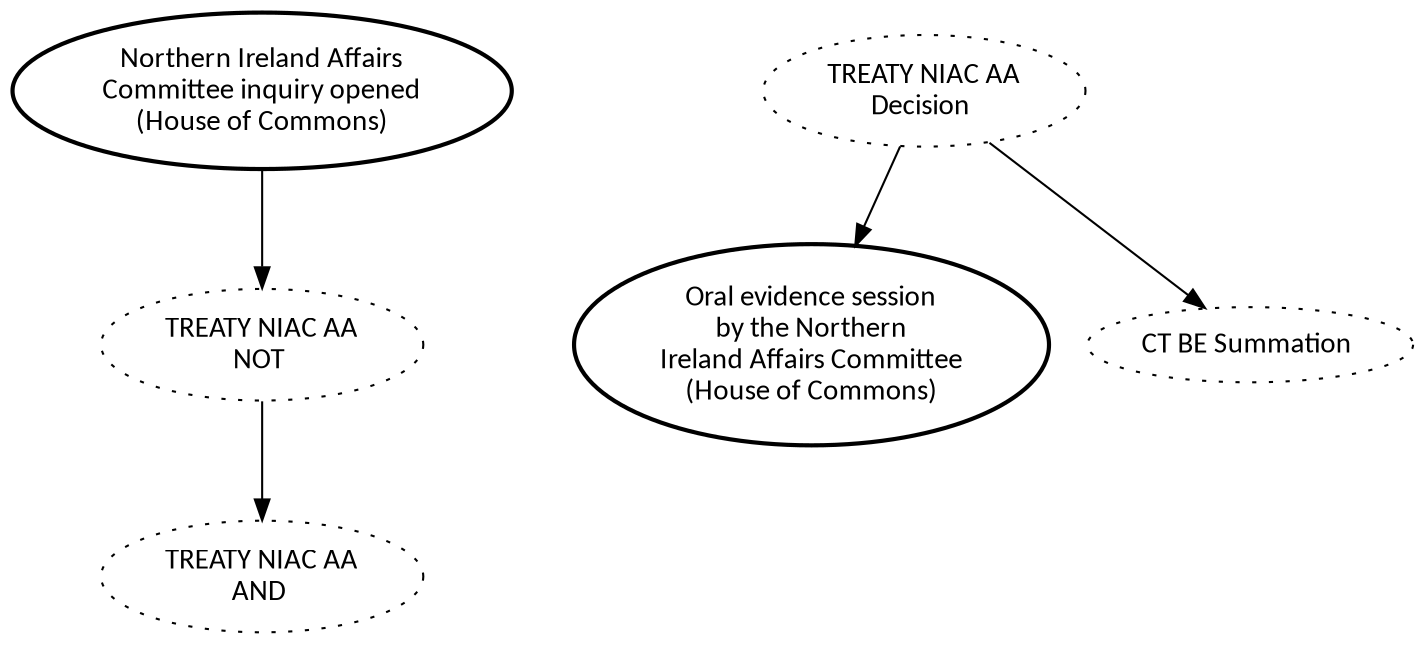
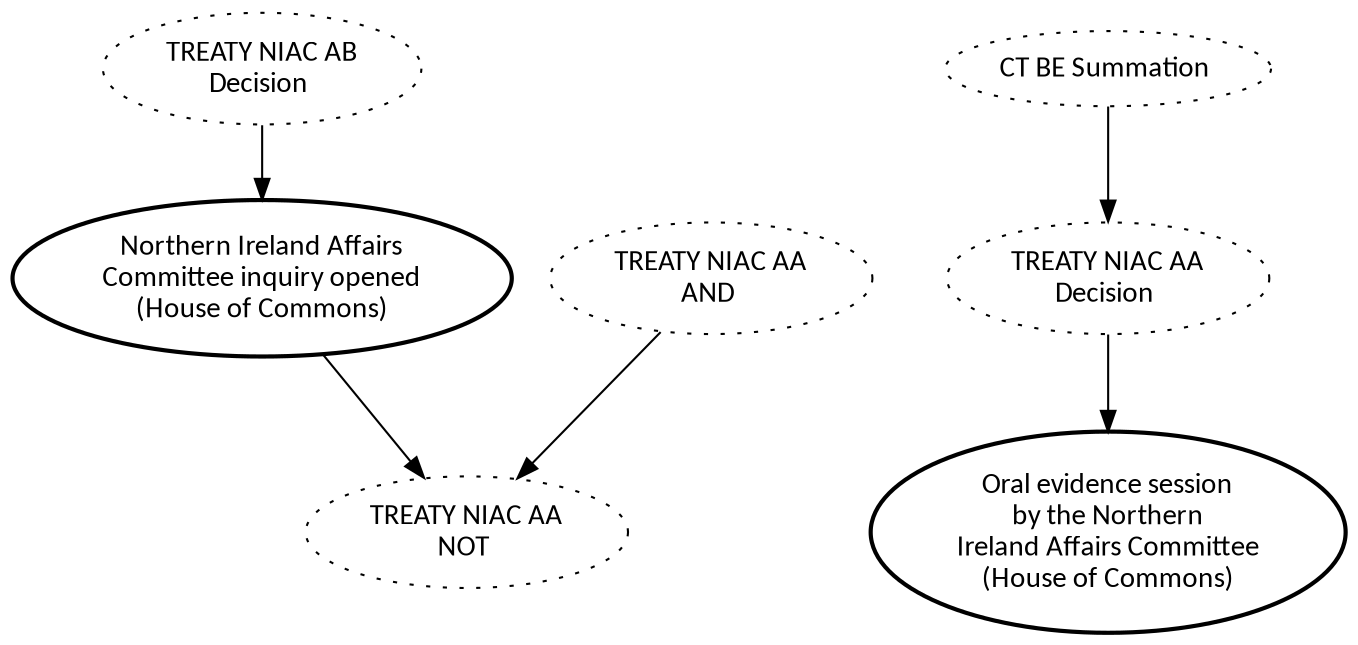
none -> (262, 69)
(1089, 219) -> (1108, 153)
(262, 450) -> (596, 398)
